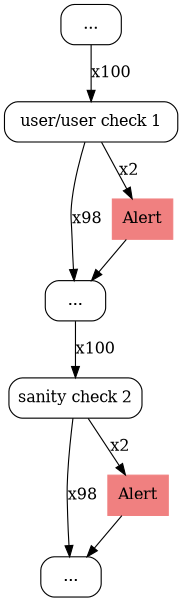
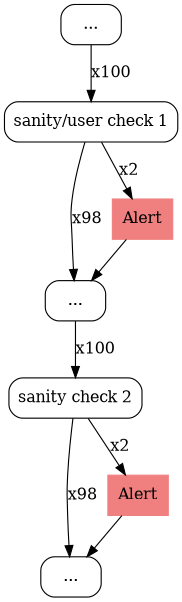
(91, 122) -> (91, 122)
